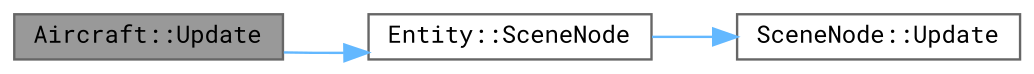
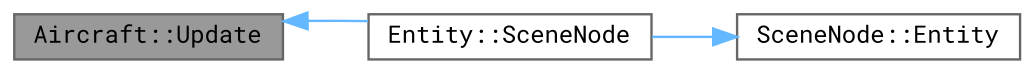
(879, 37) -> (879, 37)
(314, 53) -> (338, 21)
